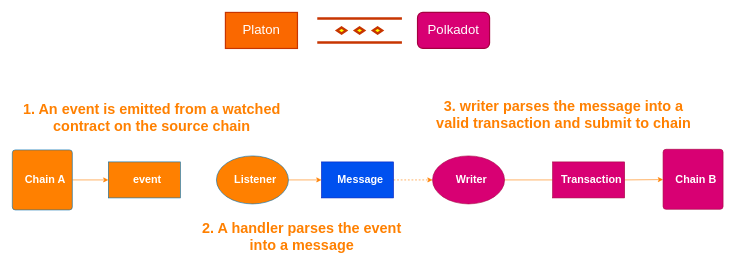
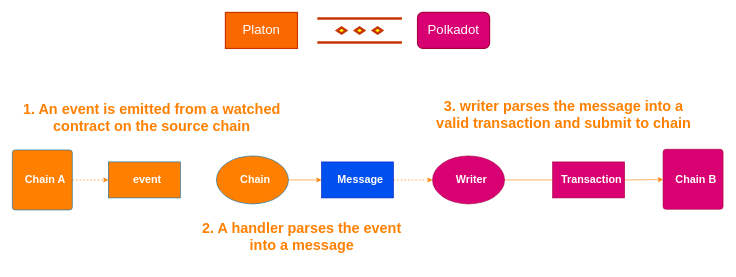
(88, 180) -> (88, 180)
(255, 180) -> (255, 180)
